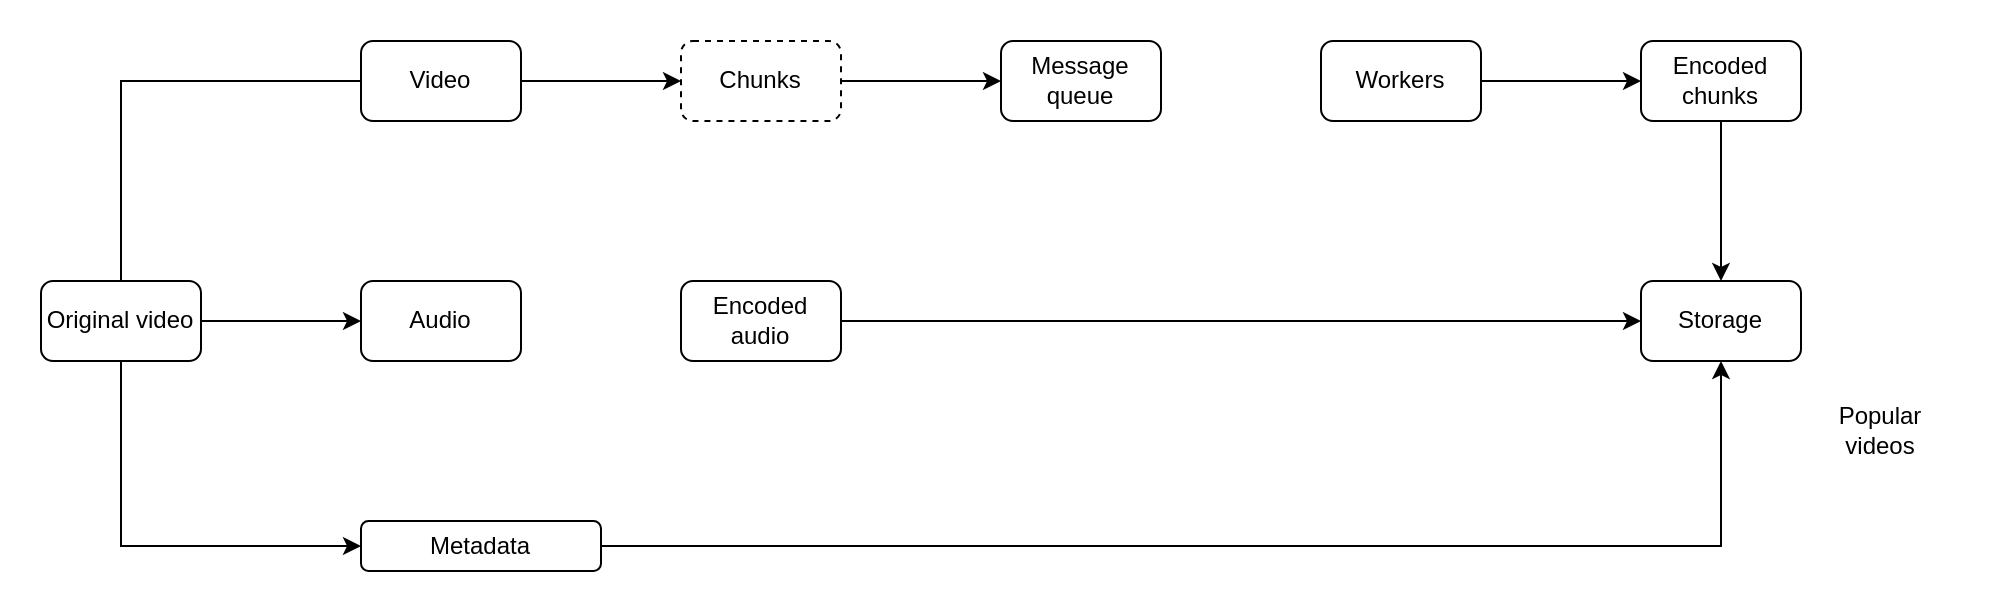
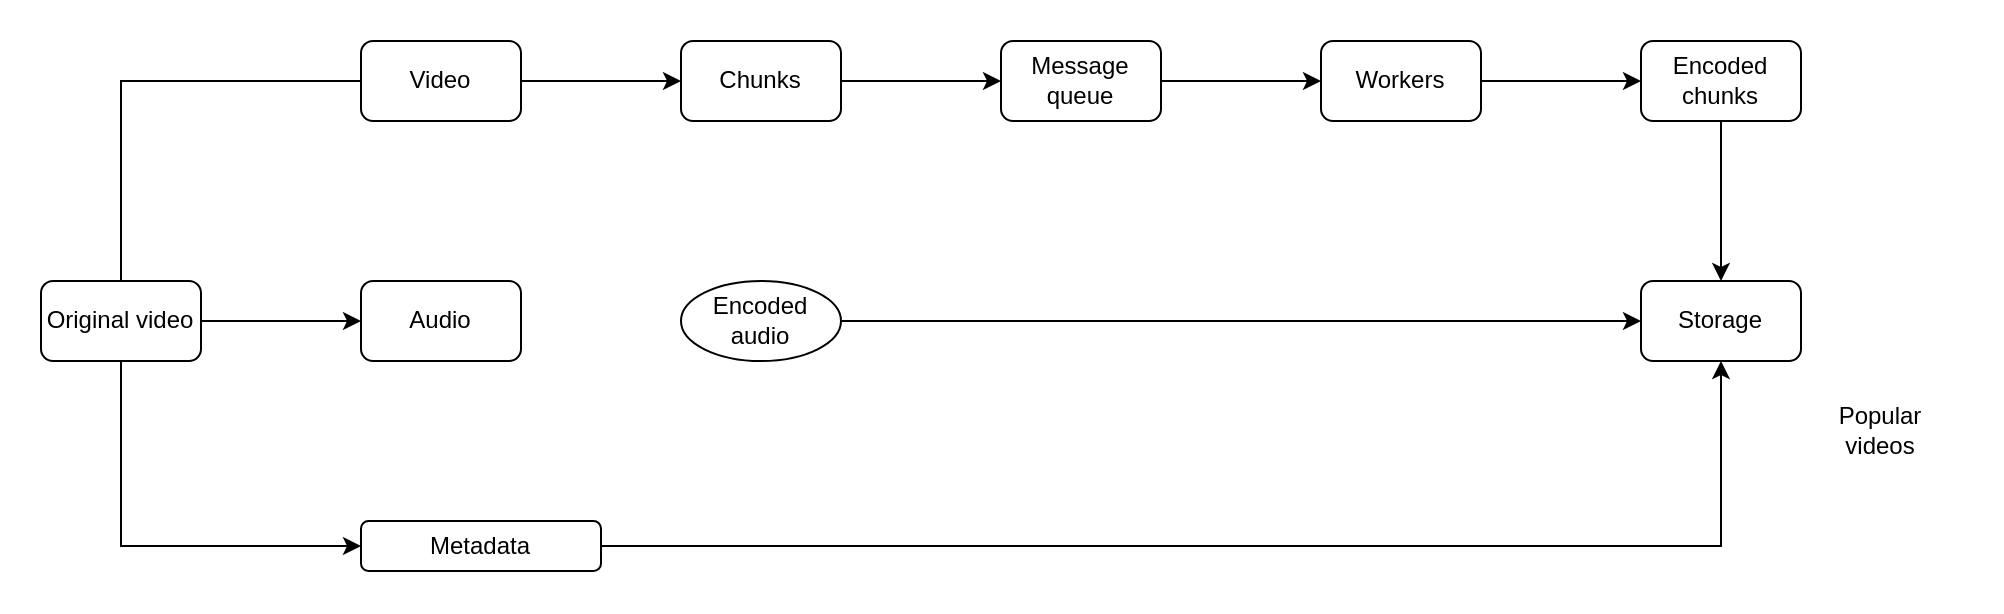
(761, 81) -> (761, 81)
none -> (1234, 81)
(761, 321) -> (761, 321)
